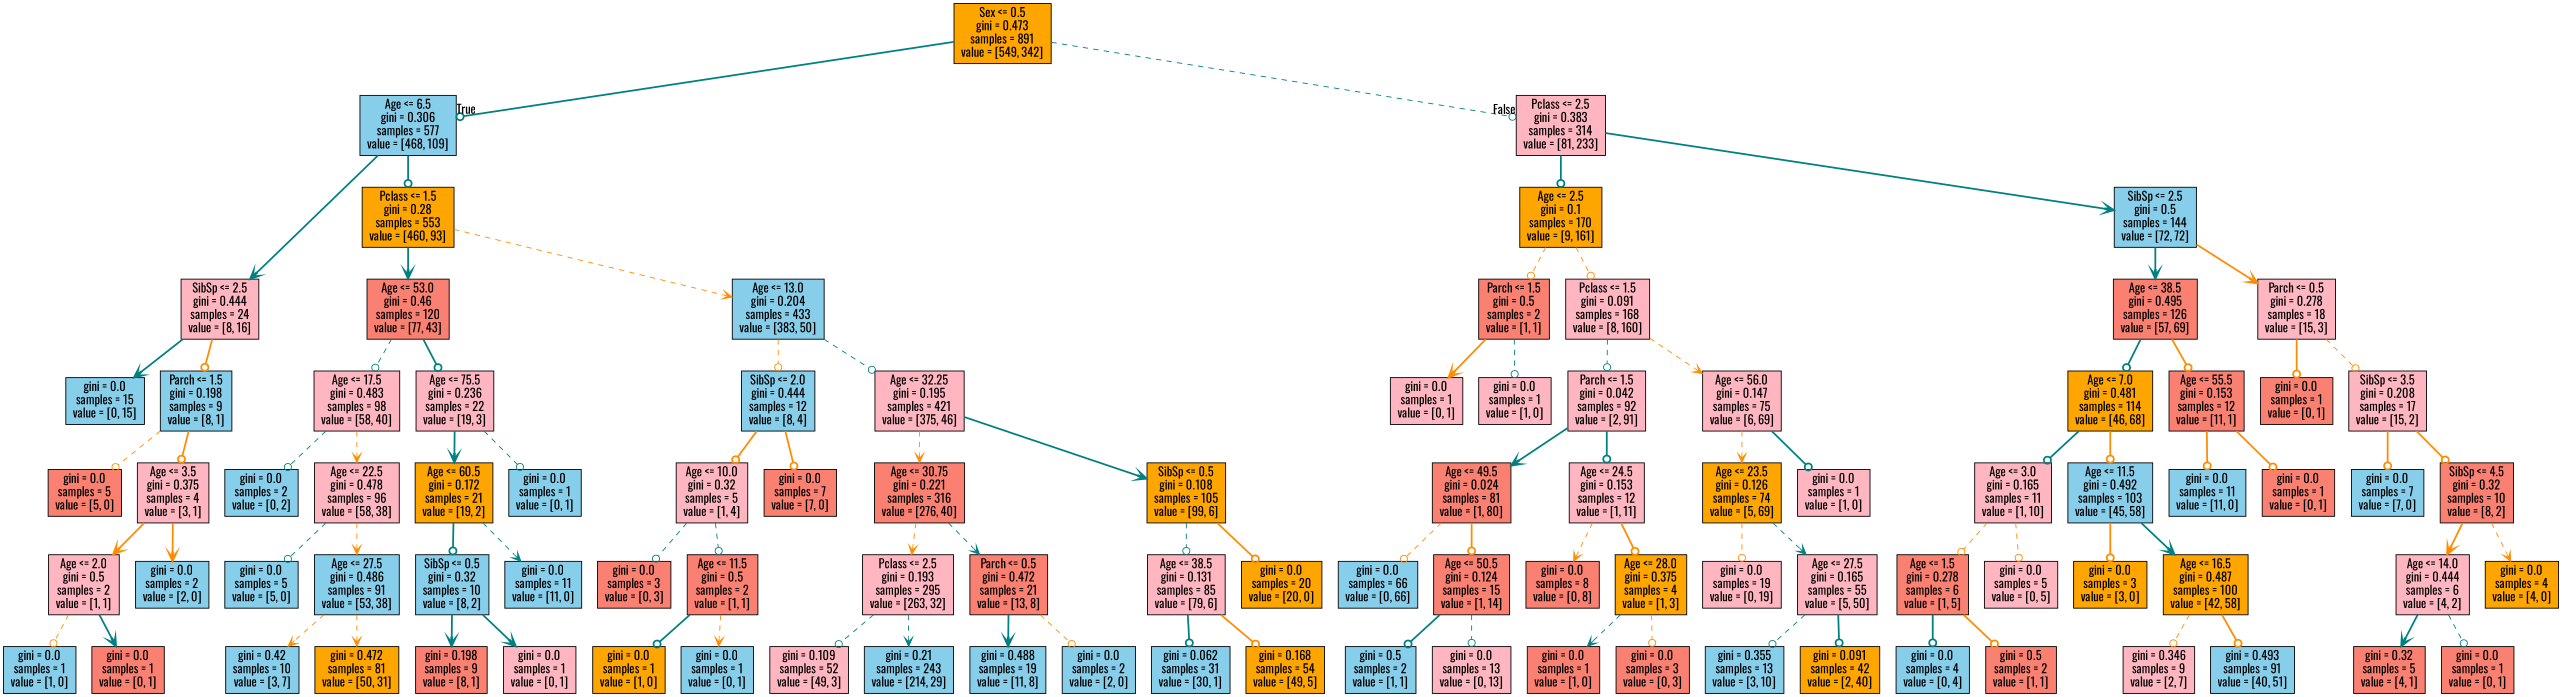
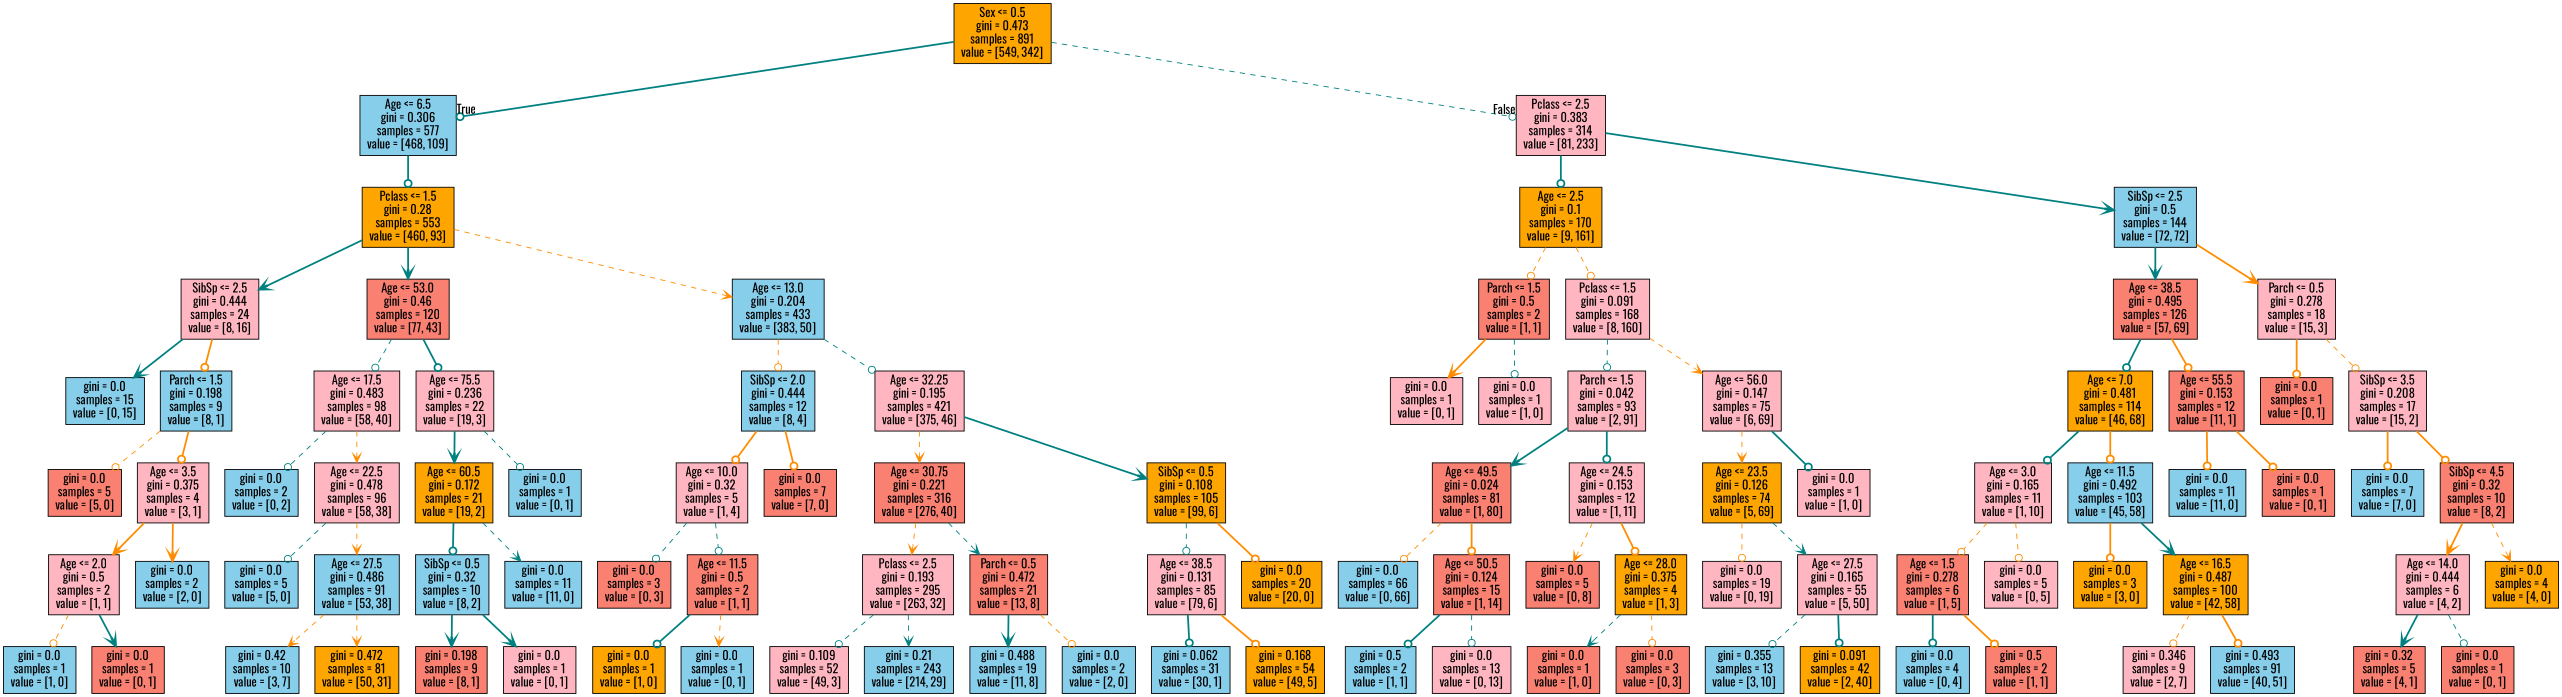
(317, 214) -> (314, 263)
(1607, 401) -> (1607, 401)
(1563, 585) -> (1563, 585)
